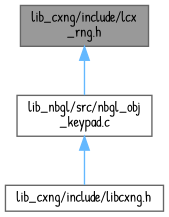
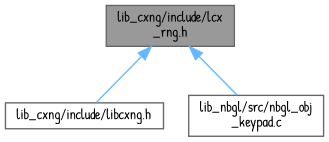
(84, 168) -> (119, 79)
